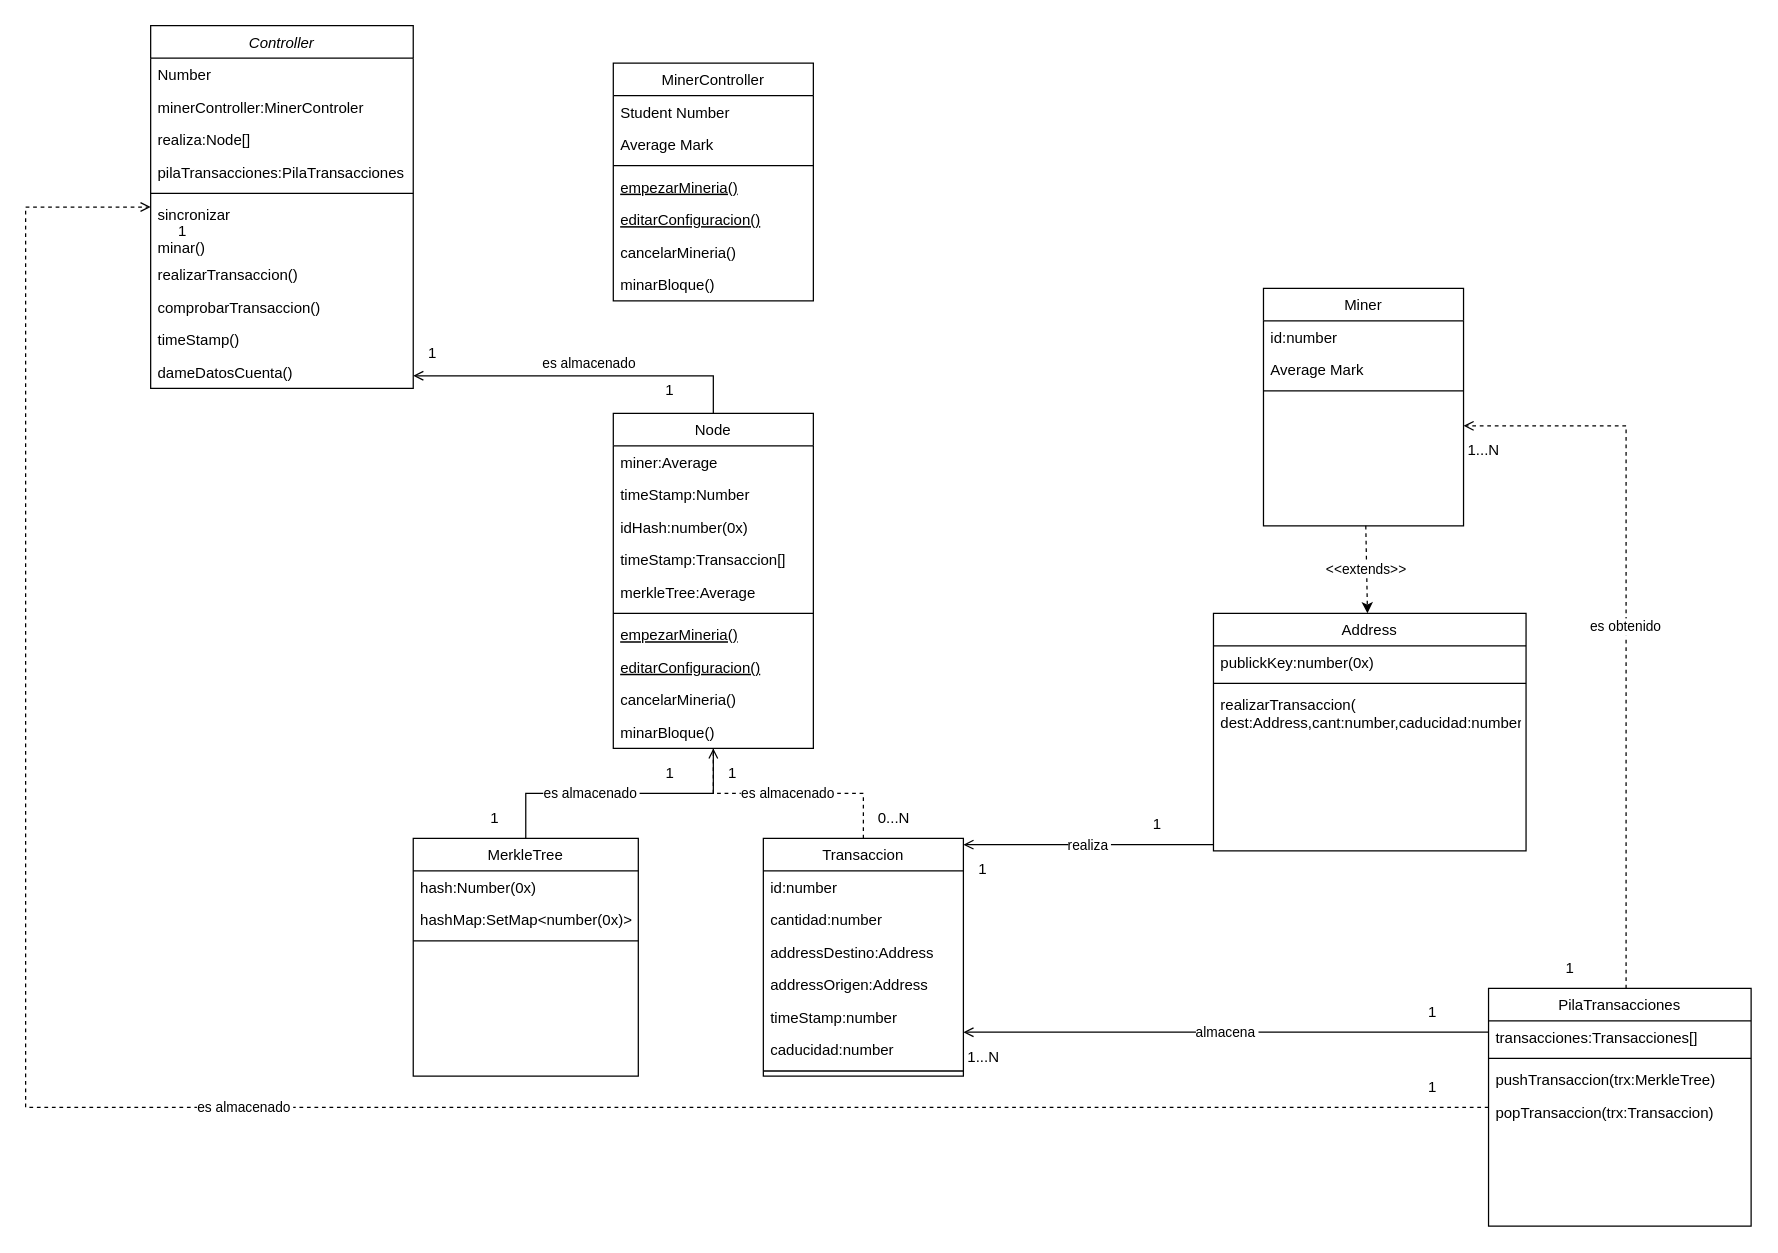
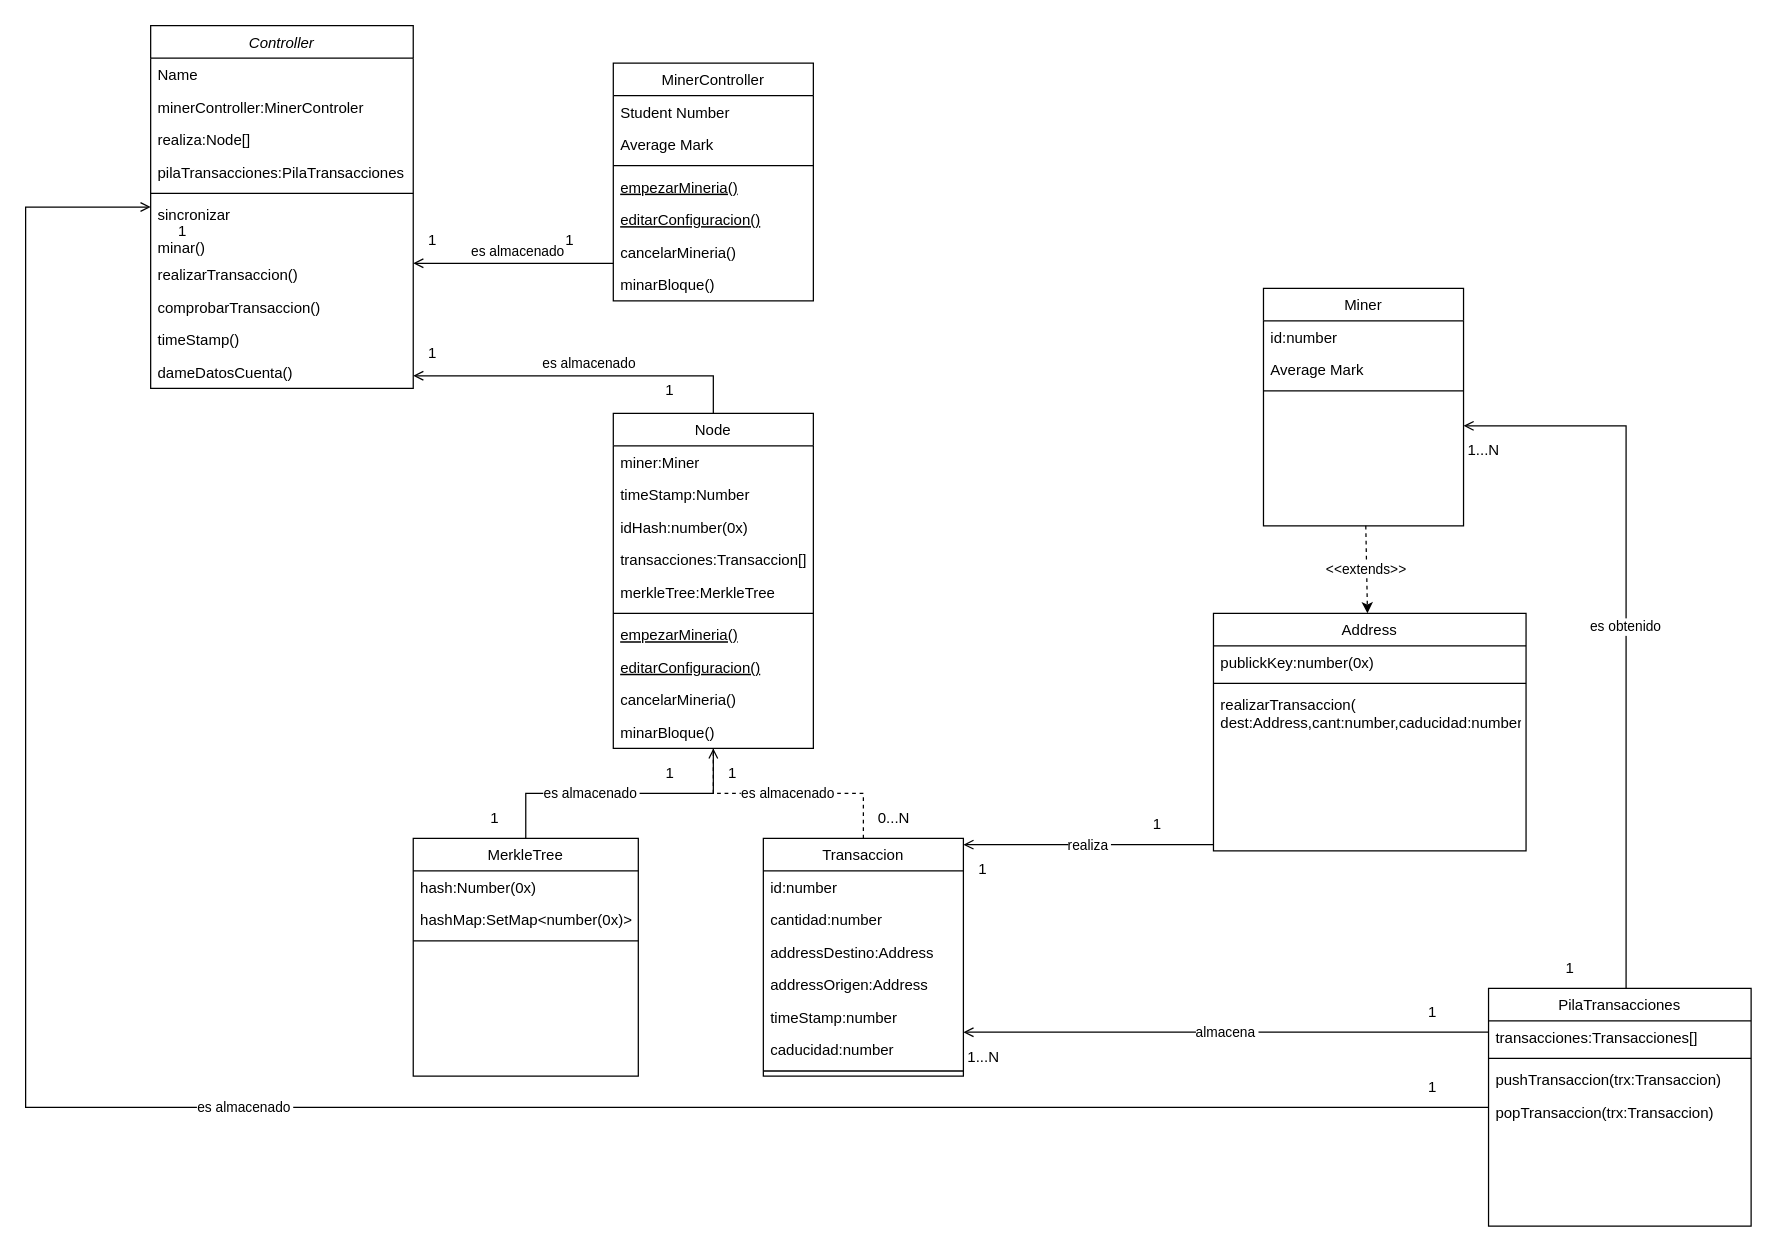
(183, 75) -> (174, 75)
none -> (514, 263)
(671, 463) -> (660, 463)
(711, 560) -> (728, 560)
(692, 593) -> (702, 593)
(1626, 810) -> (1626, 810)
(1619, 1080) -> (1624, 1080)
(890, 1107) -> (890, 1107)
